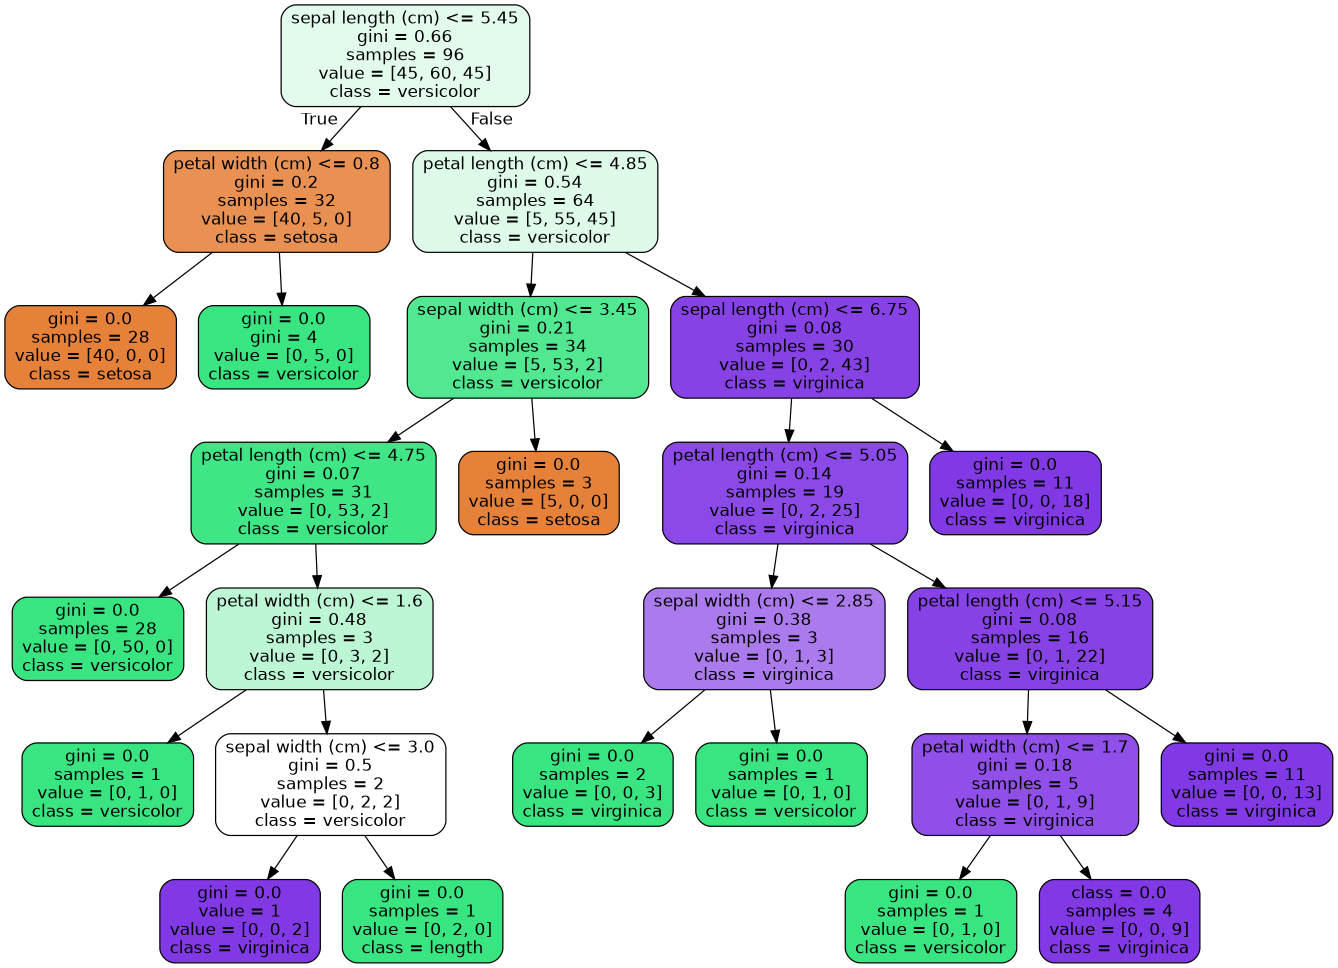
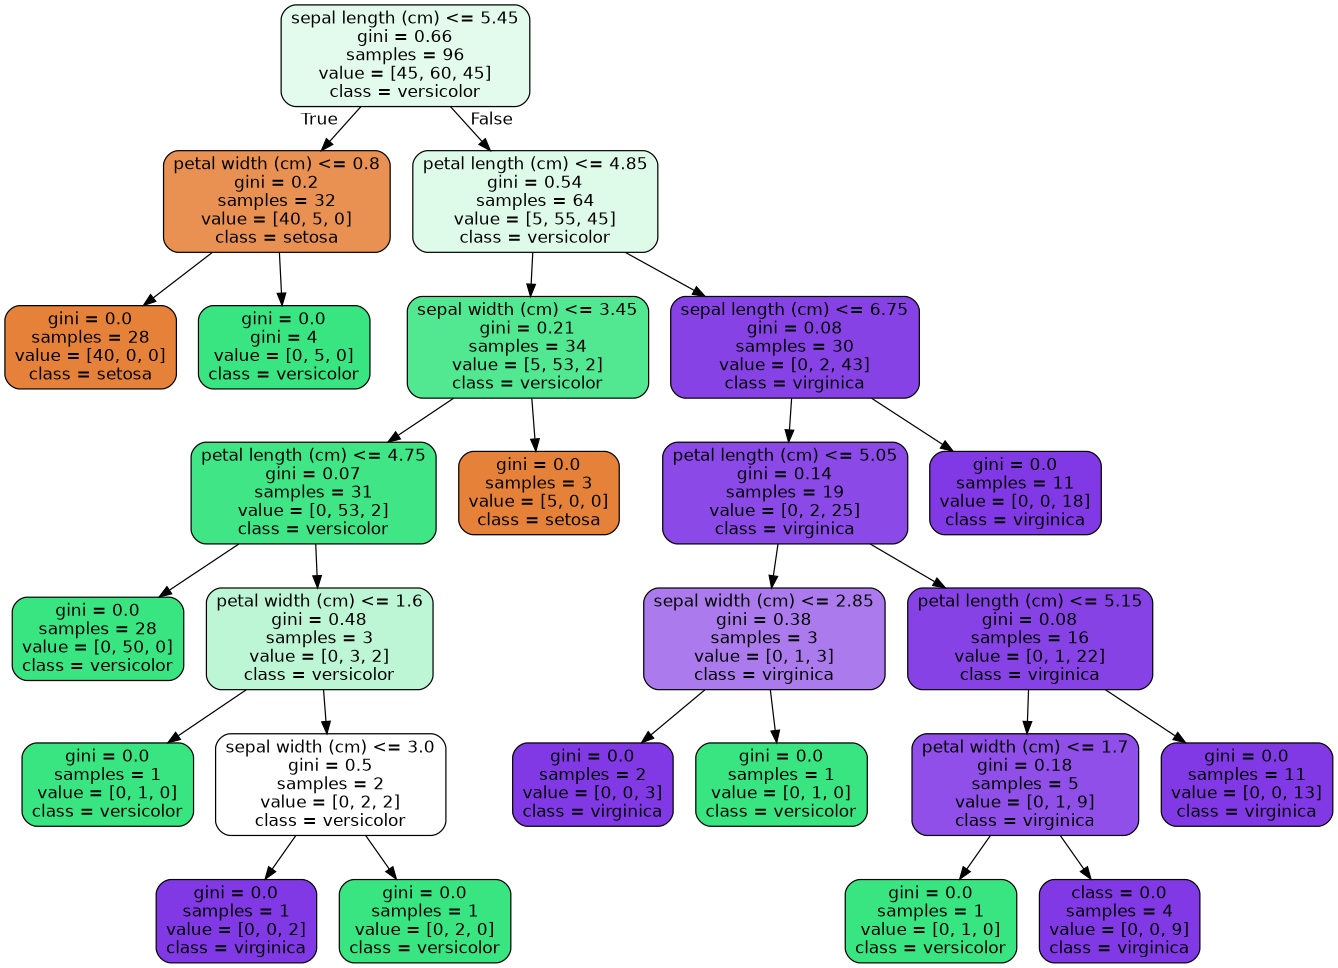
(593, 785) -> (593, 785)
(240, 921) -> (236, 921)
(423, 921) -> (425, 921)
